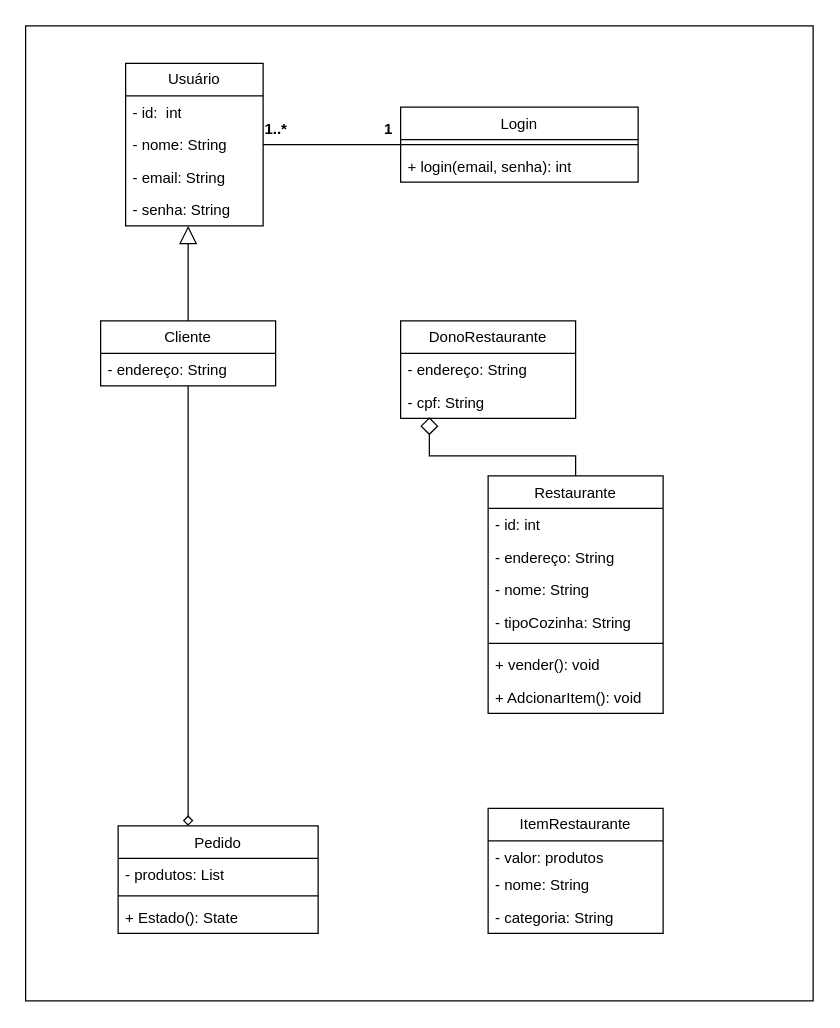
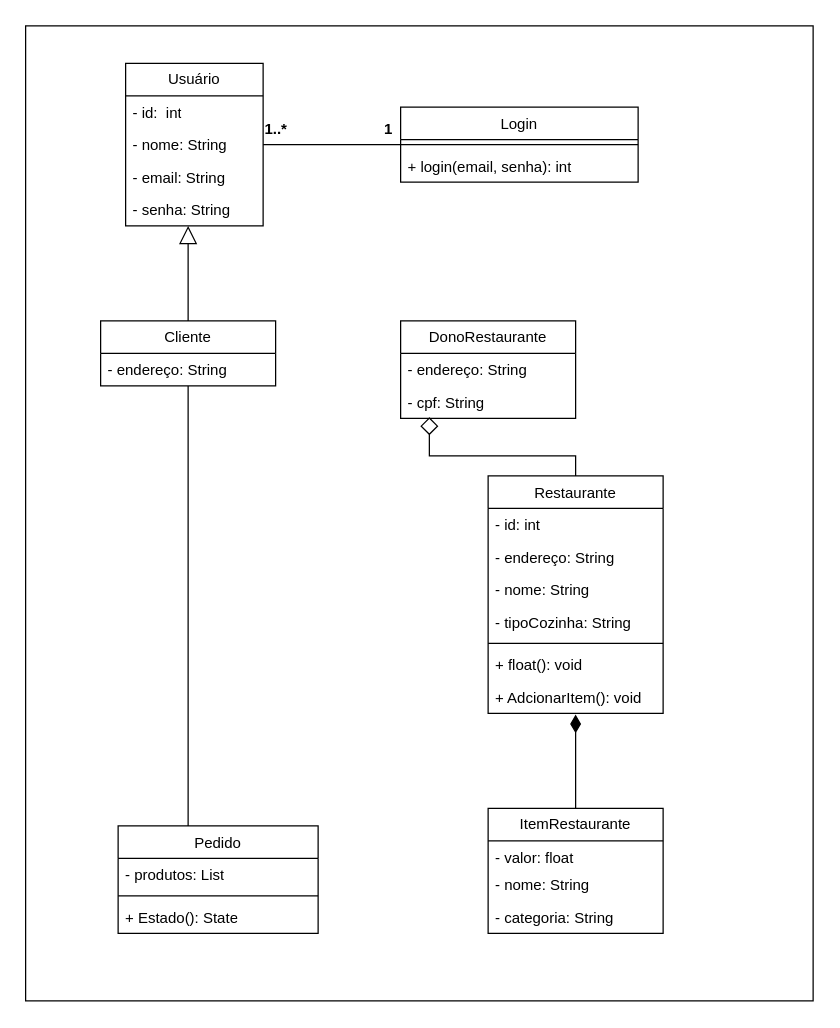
(555, 666) -> (549, 666)
none -> (576, 769)
(188, 815) -> (188, 820)
(559, 858) -> (545, 858)
